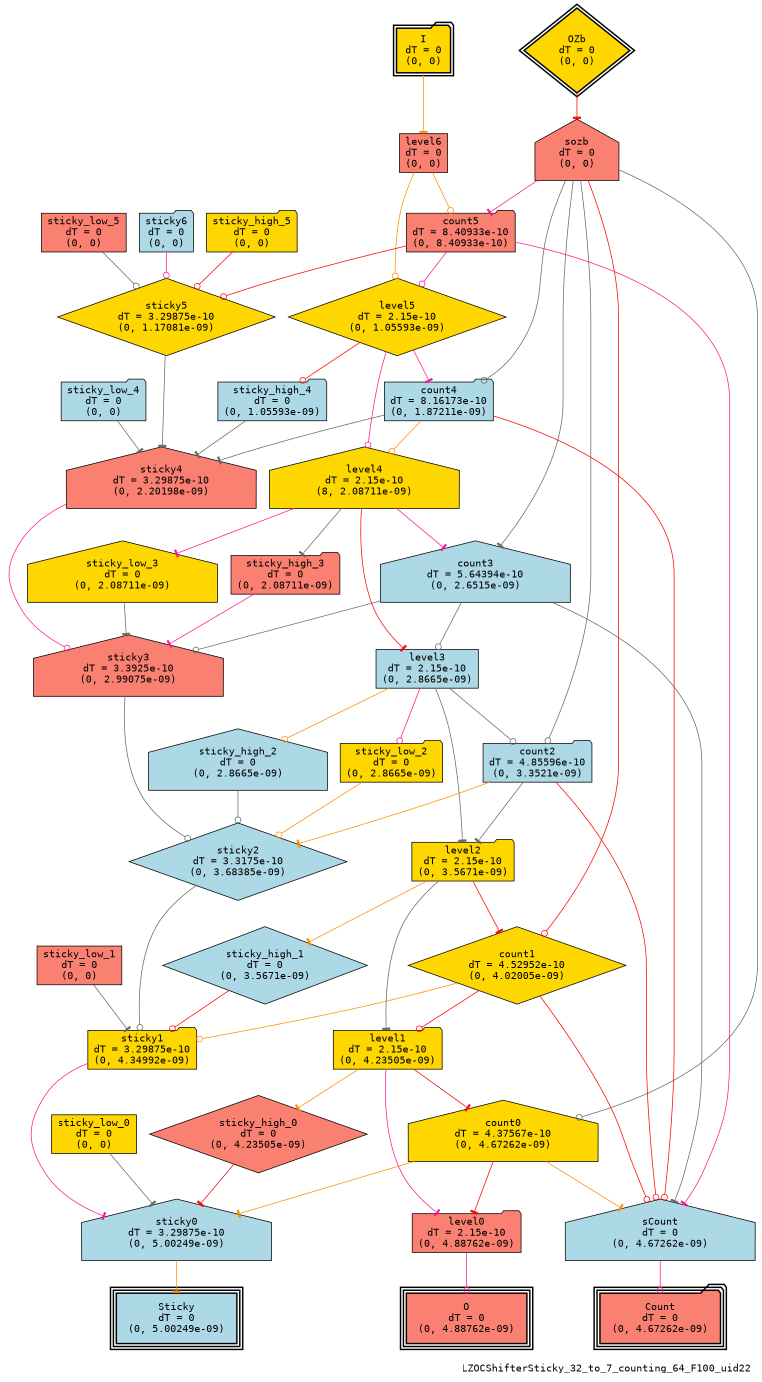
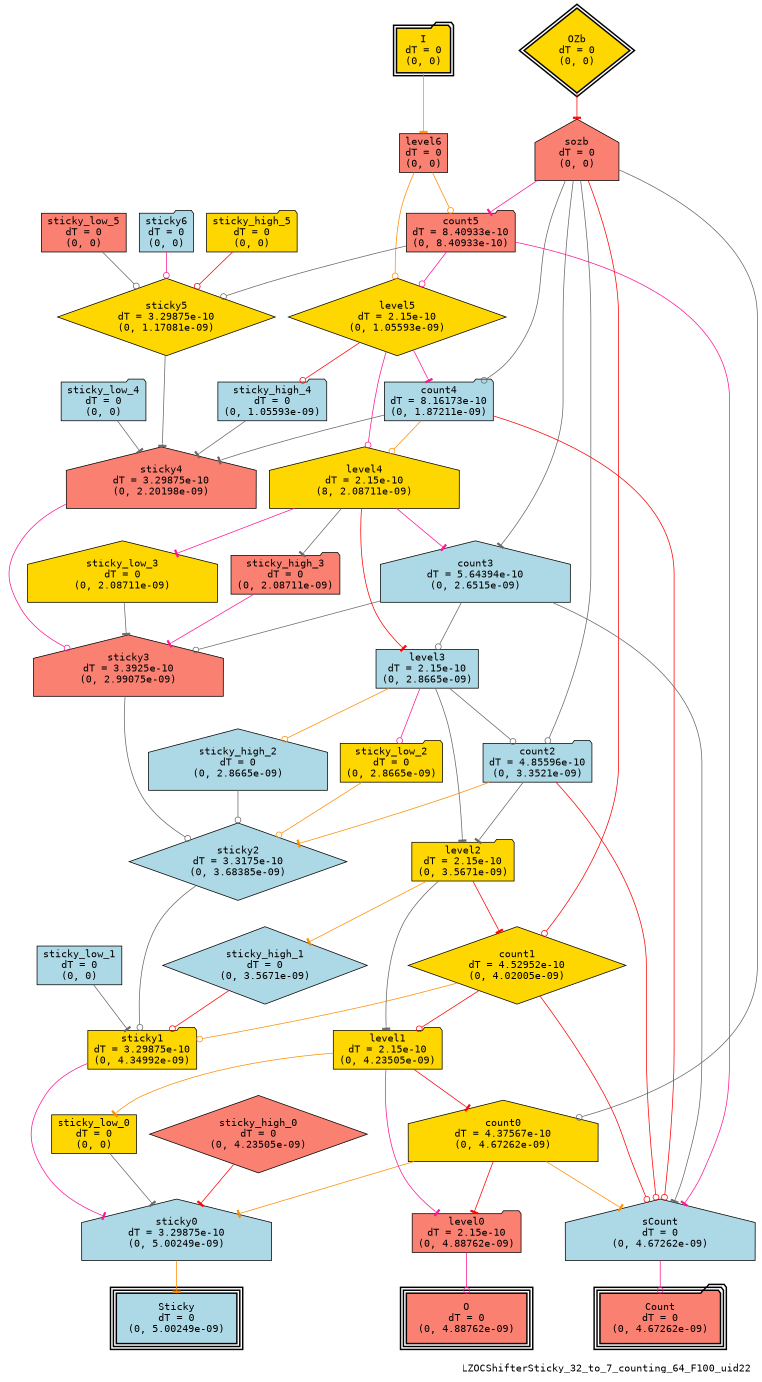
(316, 269) -> (316, 269)
(79, 965) -> (79, 965)
(329, 1088) -> (221, 1070)
